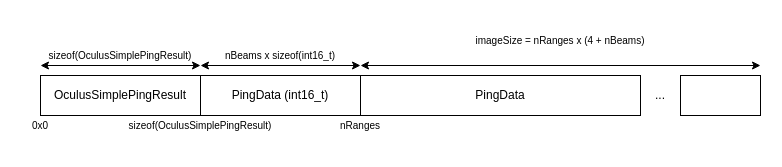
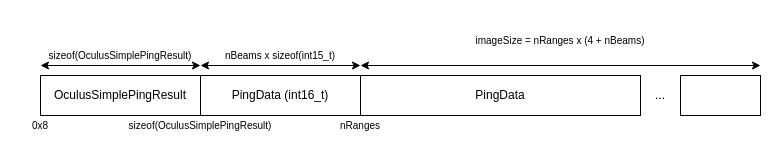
(281, 56) -> (281, 56)
(41, 126) -> (41, 126)
